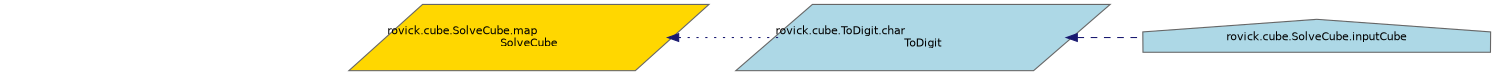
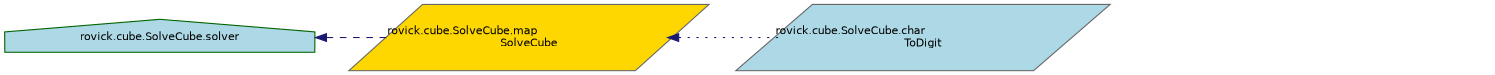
none -> (160, 38)
(923, 38) -> (923, 38)
(1317, 38) -> none
